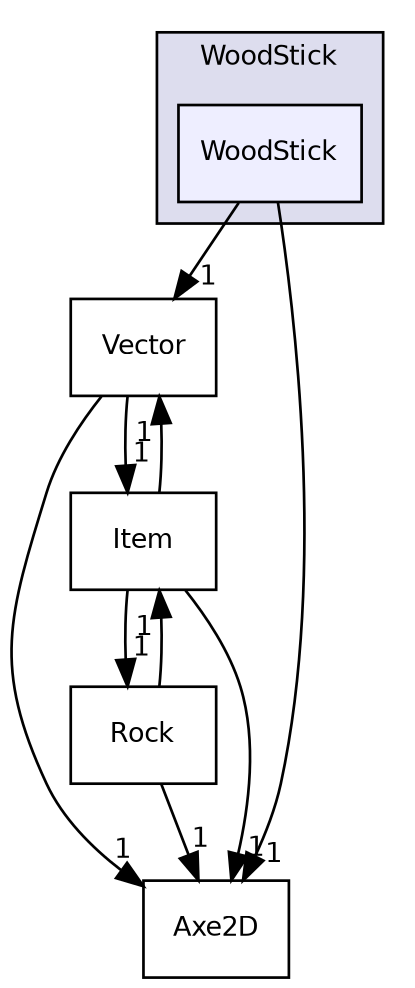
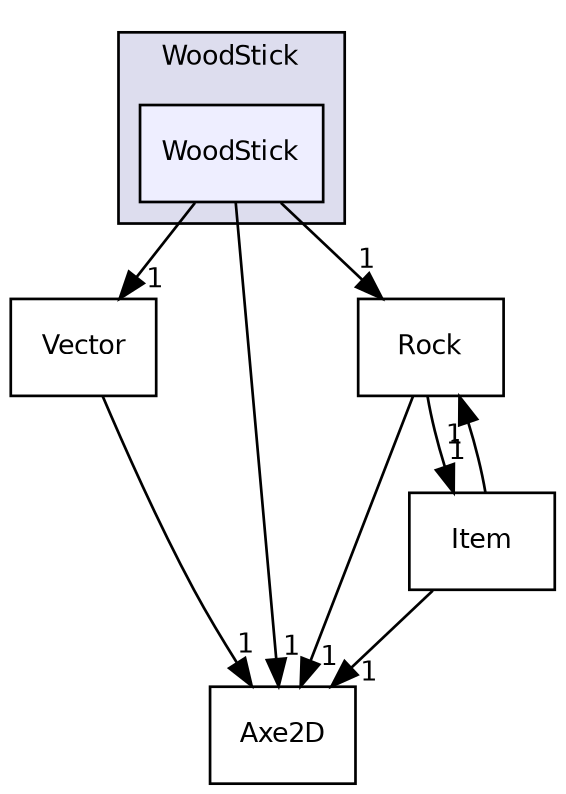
none -> (322, 241)
(125, 431) -> none
(161, 458) -> none
